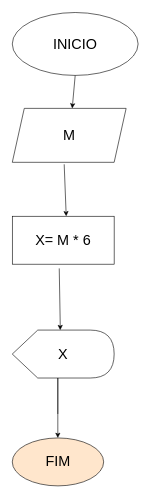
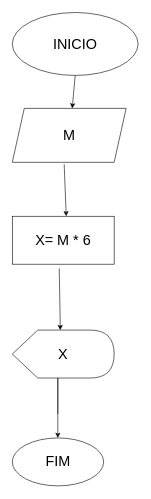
(58, 462) -> (58, 462)
